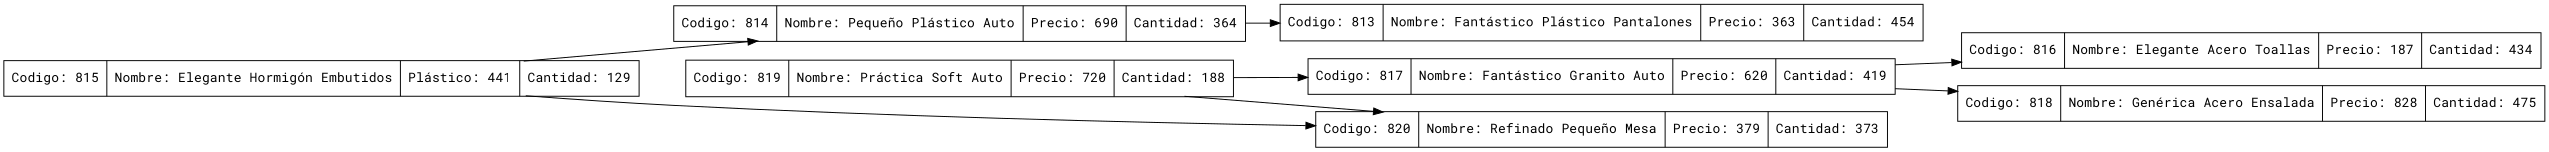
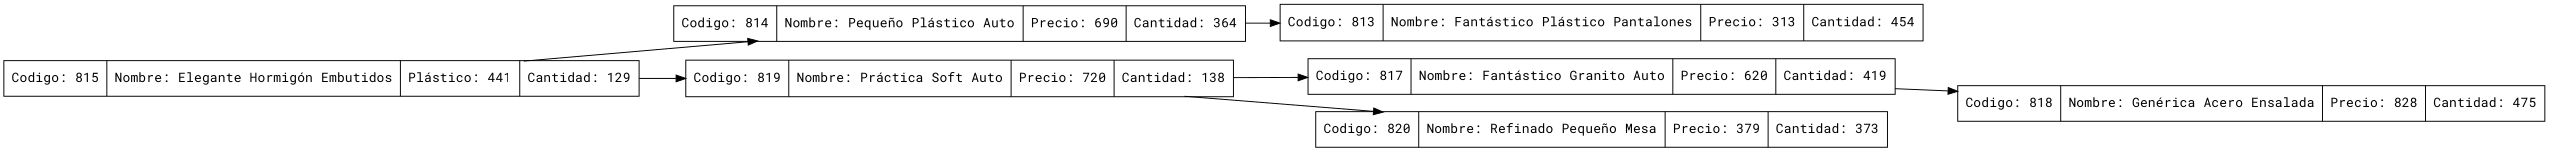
(1752, 22) -> (1752, 22)
(2251, 51) -> none
(1174, 78) -> (1174, 78)
(916, 116) -> (658, 78)
